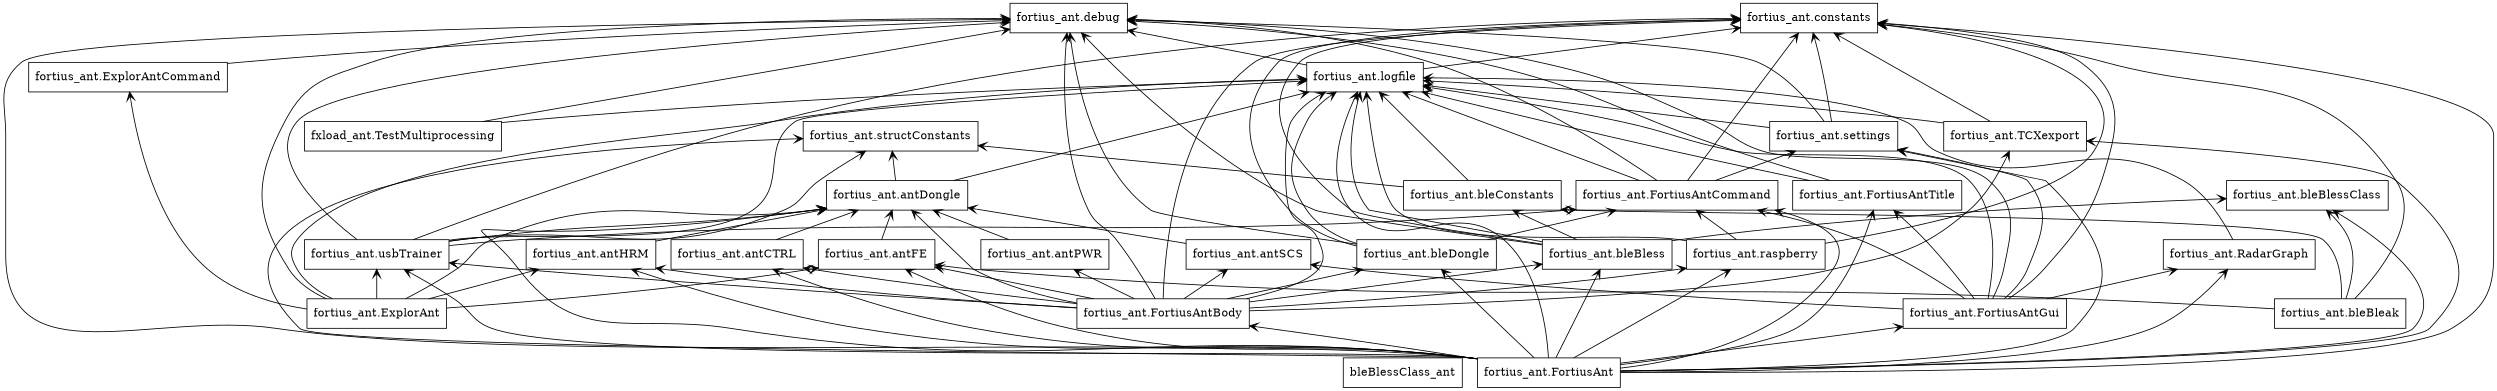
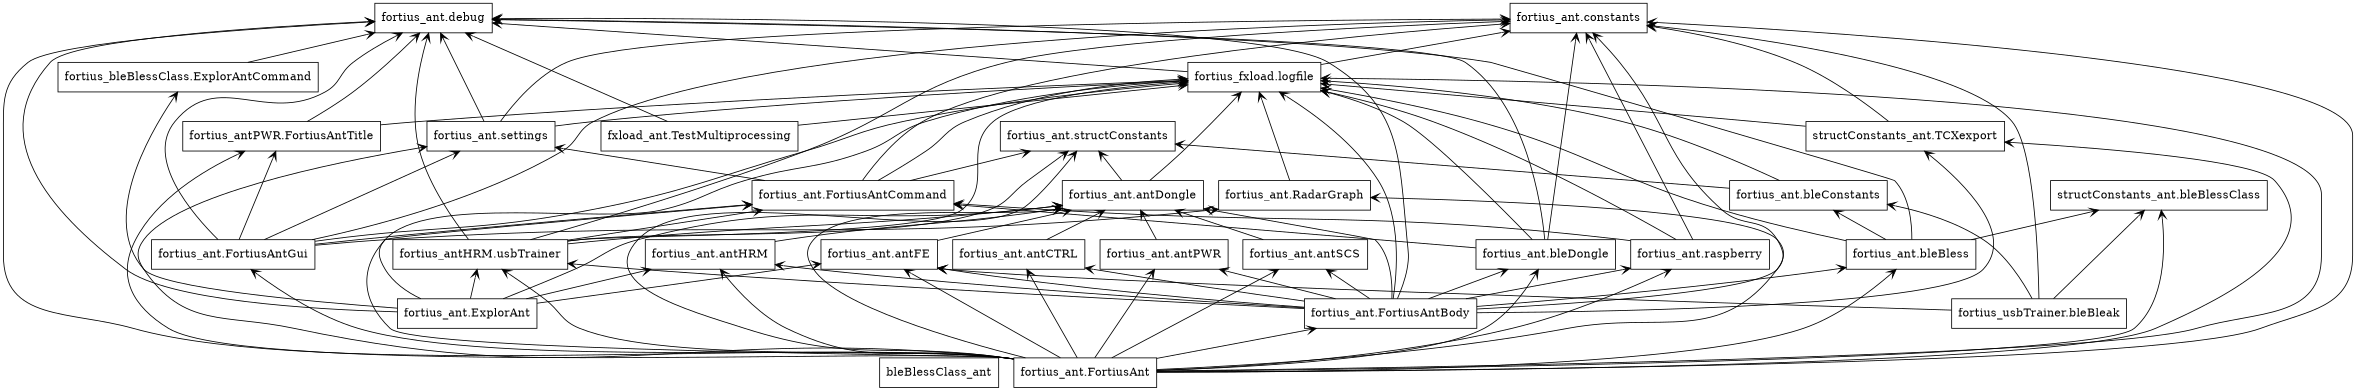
(1310, 57) -> none
(1410, 57) -> (966, 167)
(128, 77) -> (188, 77)
(1365, 77) -> (1254, 77)
(2015, 136) -> (1905, 136)
(1877, 195) -> (282, 136)
(2307, 195) -> (2159, 195)
(377, 254) -> (480, 254)
(1698, 297) -> (1192, 316)
(2340, 314) -> (2039, 314)
none -> (1122, 317)
